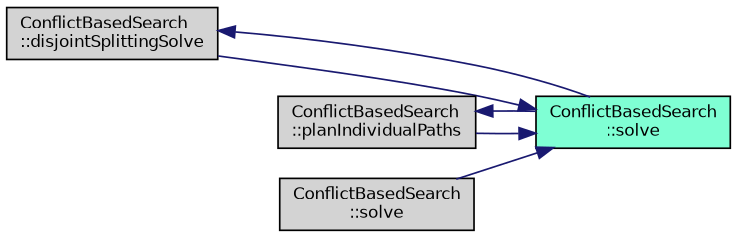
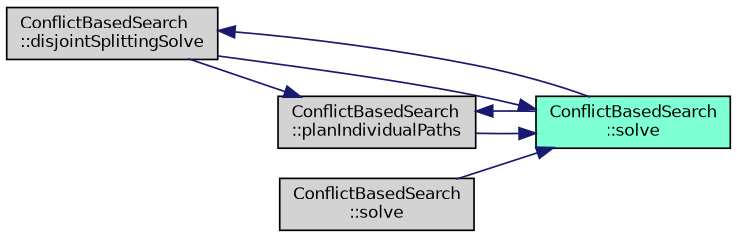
none -> (237, 75)
